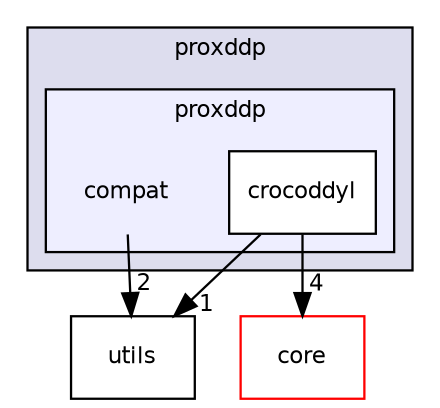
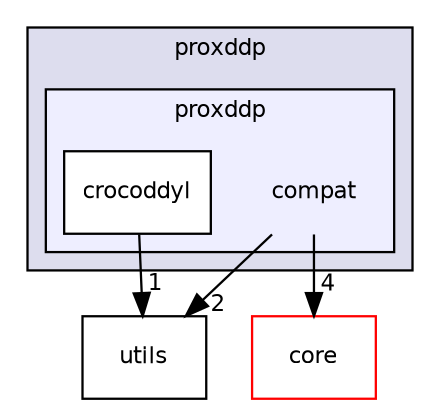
(302, 264) -> (314, 264)
